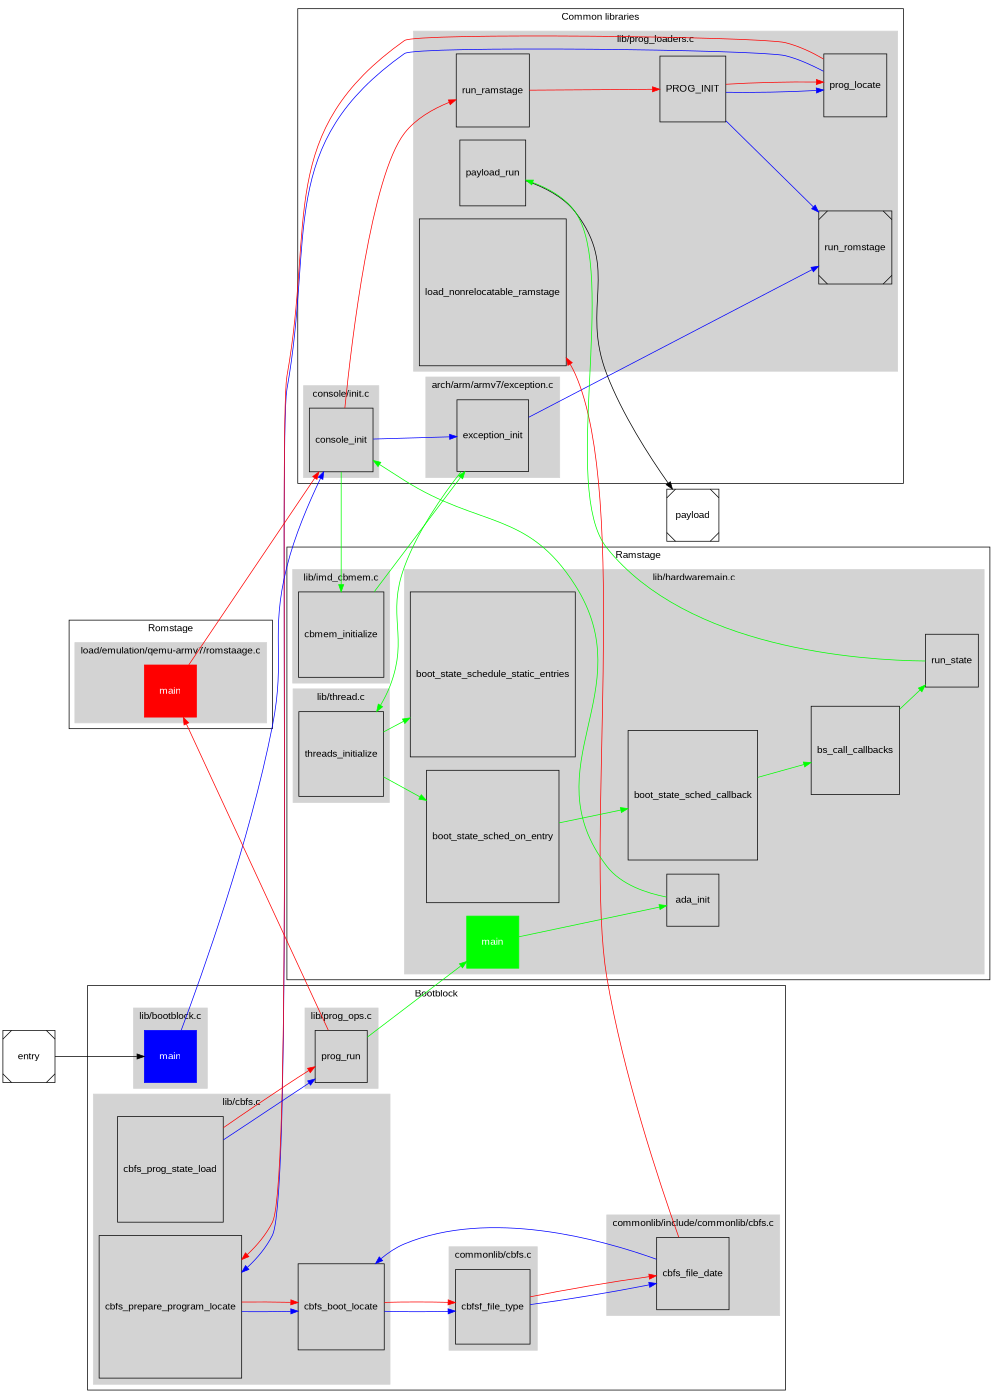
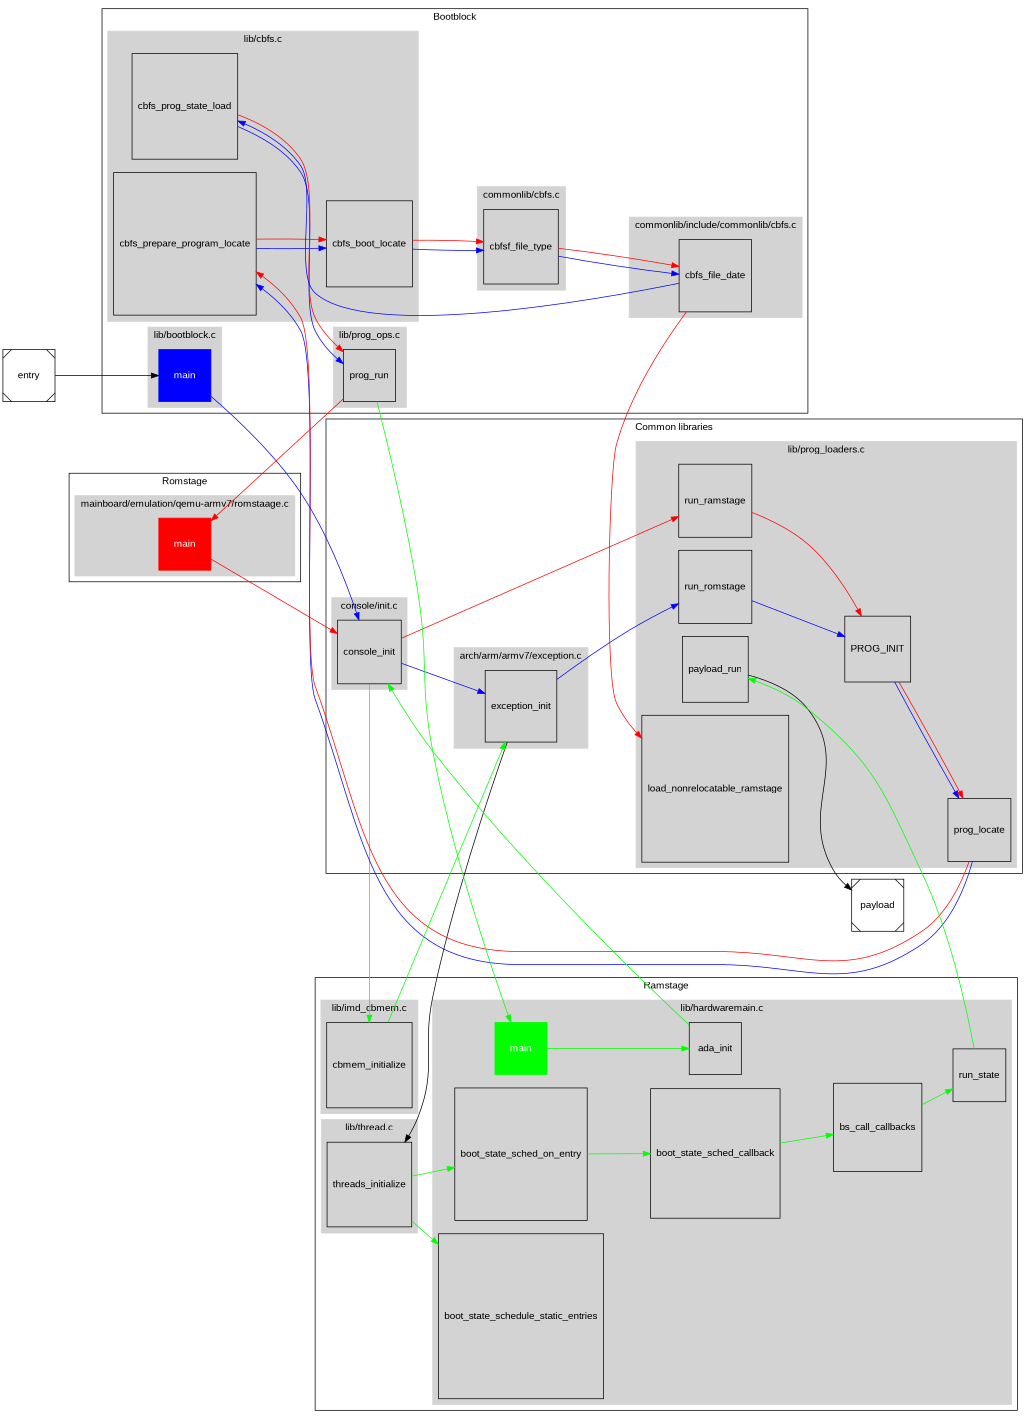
(770, 164) -> (795, 617)
(855, 247) -> (715, 587)
(400, 582) -> (449, 927)
(171, 651) -> (185, 504)
(517, 1229) -> (396, 314)
